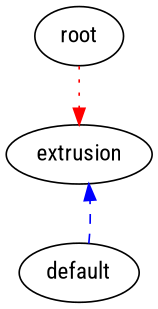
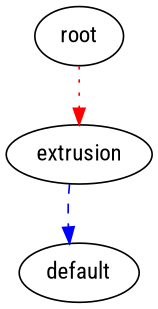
(90, 222) -> (68, 205)
